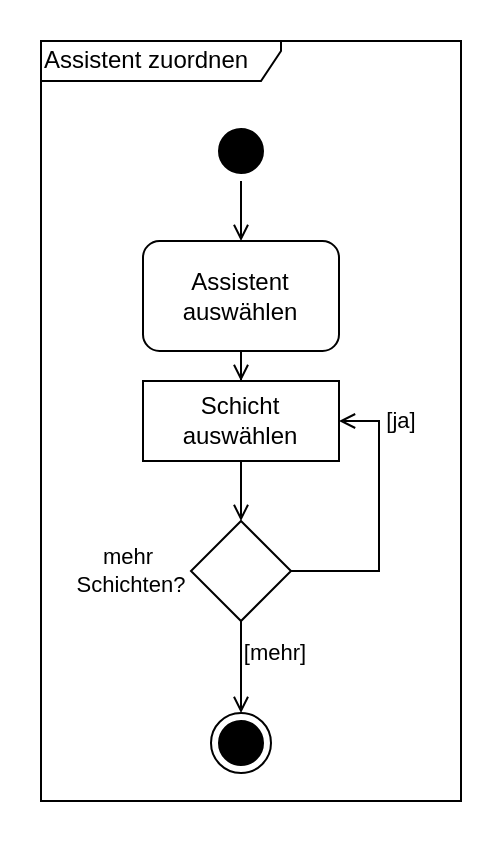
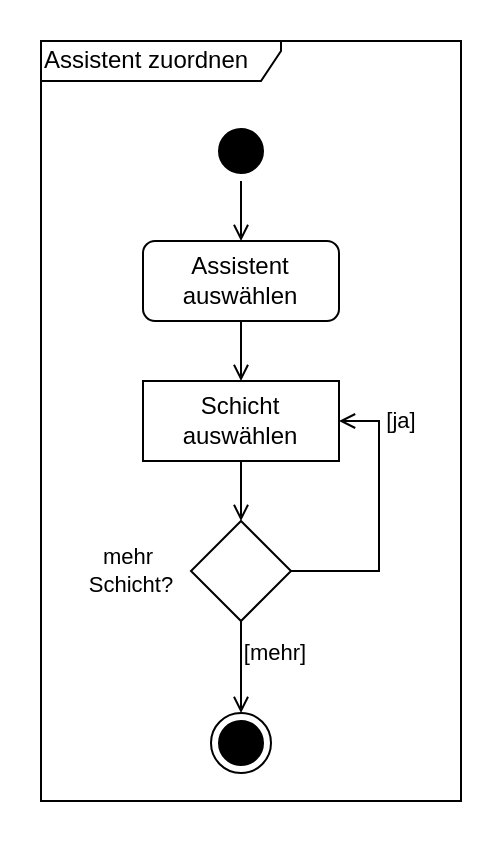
(241, 296) -> (241, 281)
(132, 571) -> (132, 571)
